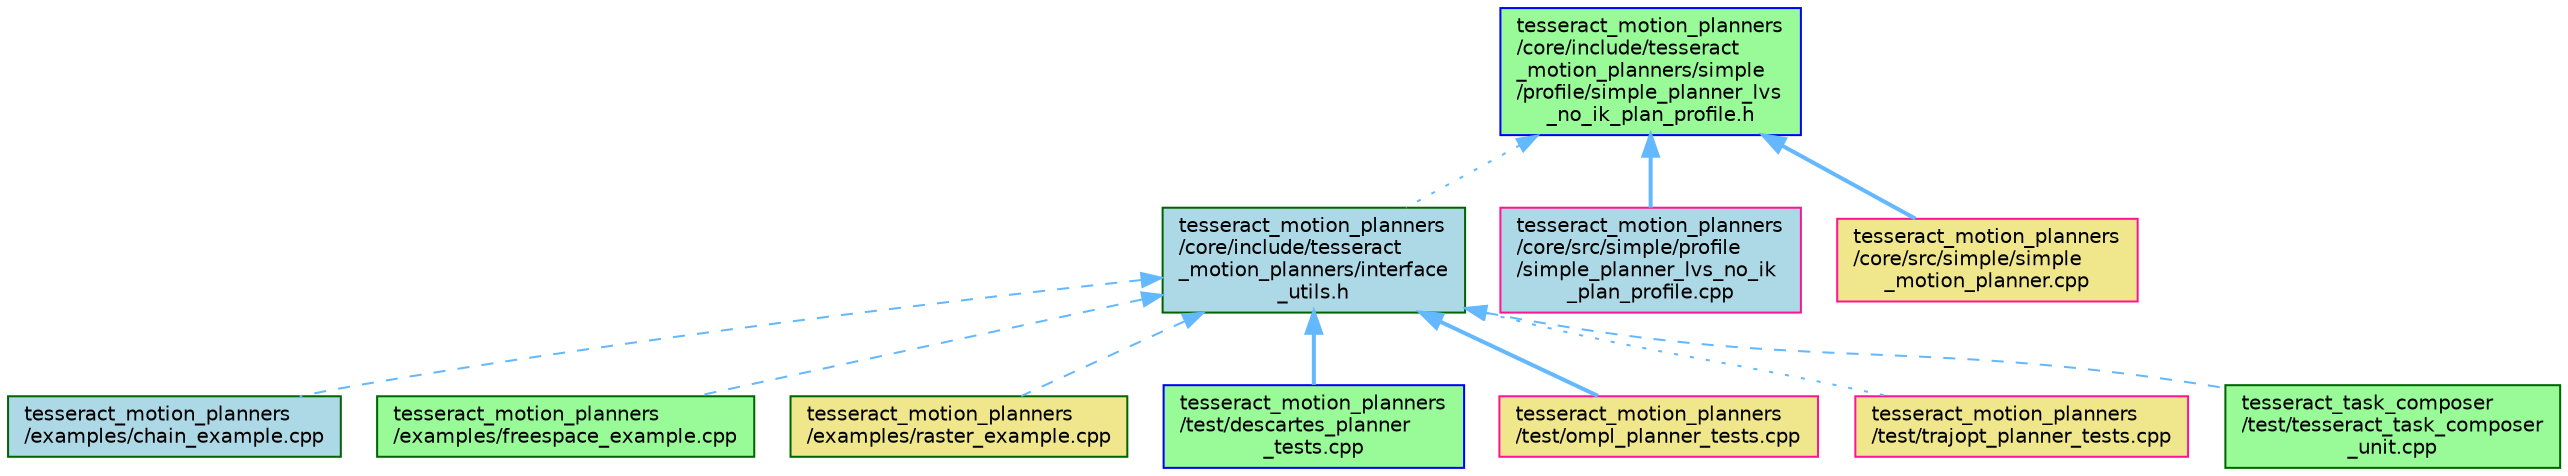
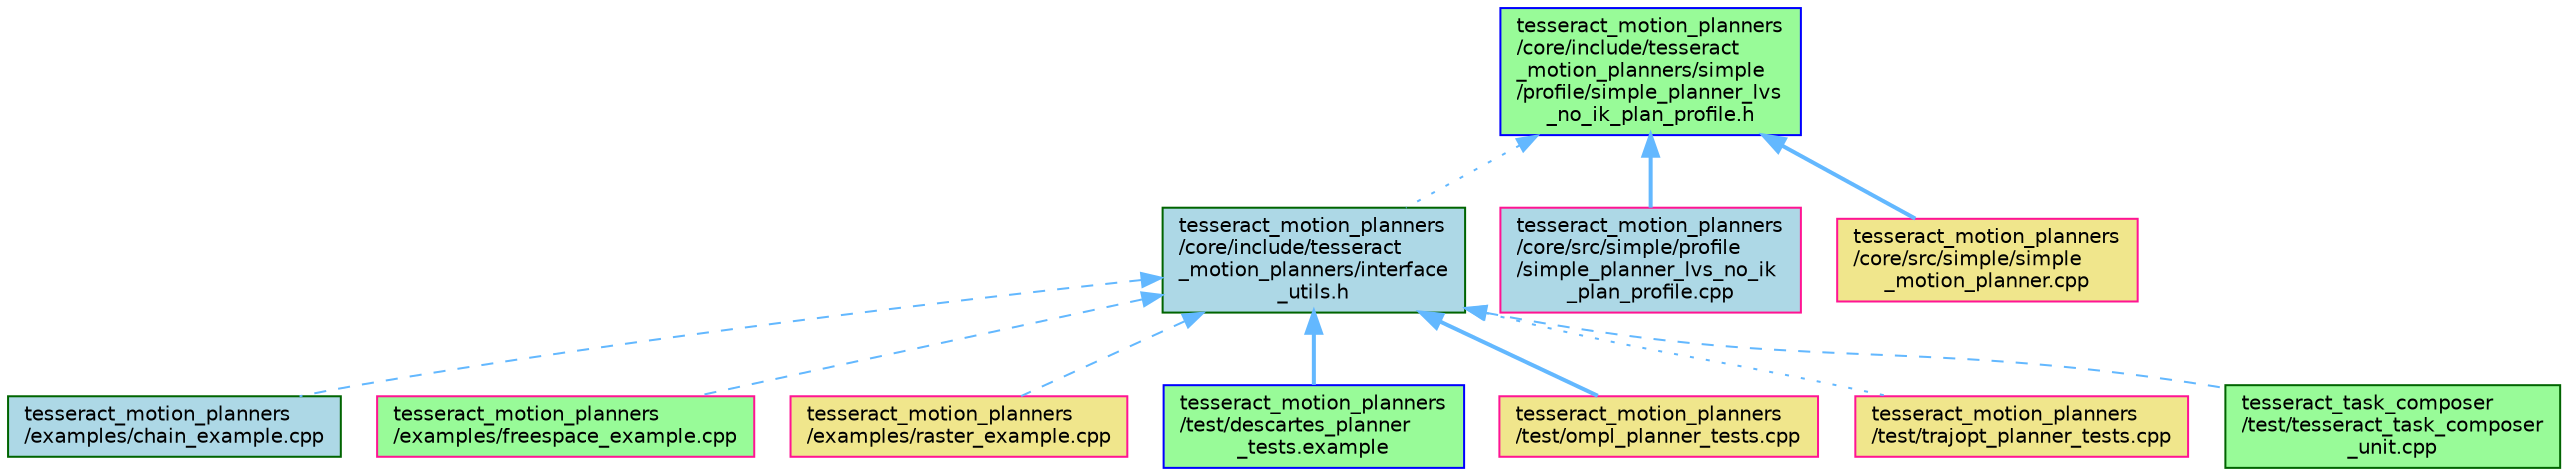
(566, 427) -> (566, 427)
(959, 427) -> (959, 427)
(1314, 427) -> (1314, 427)
